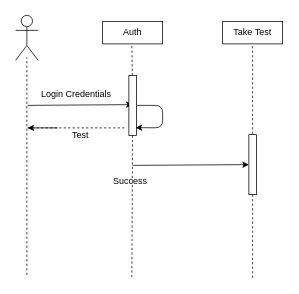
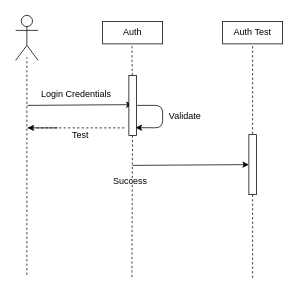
(252, 33) -> (252, 33)
none -> (185, 117)
